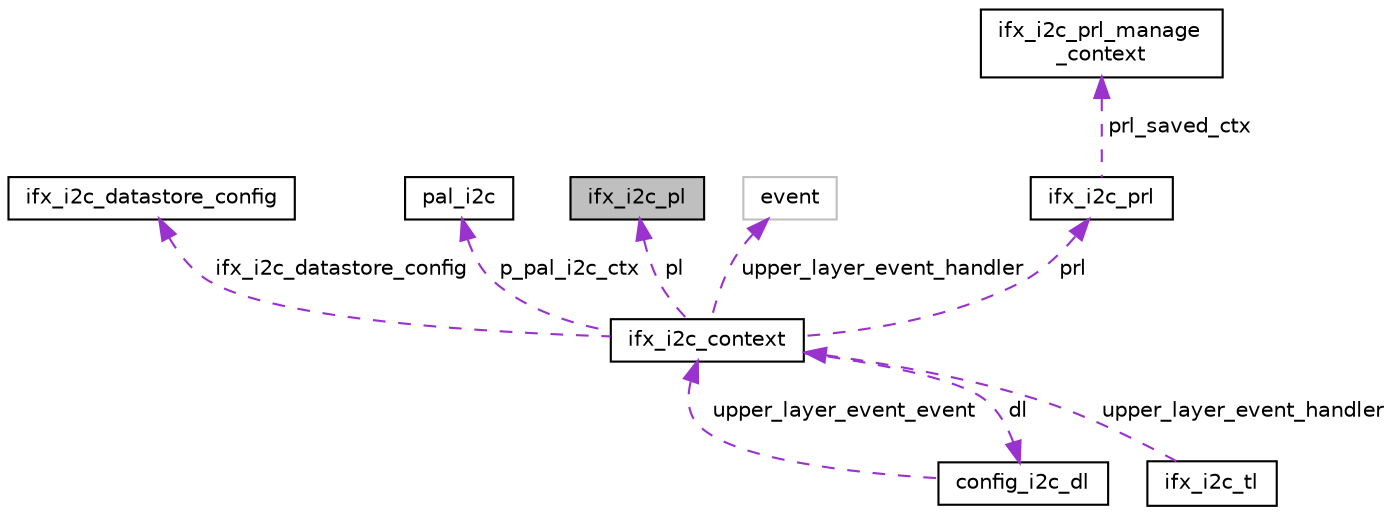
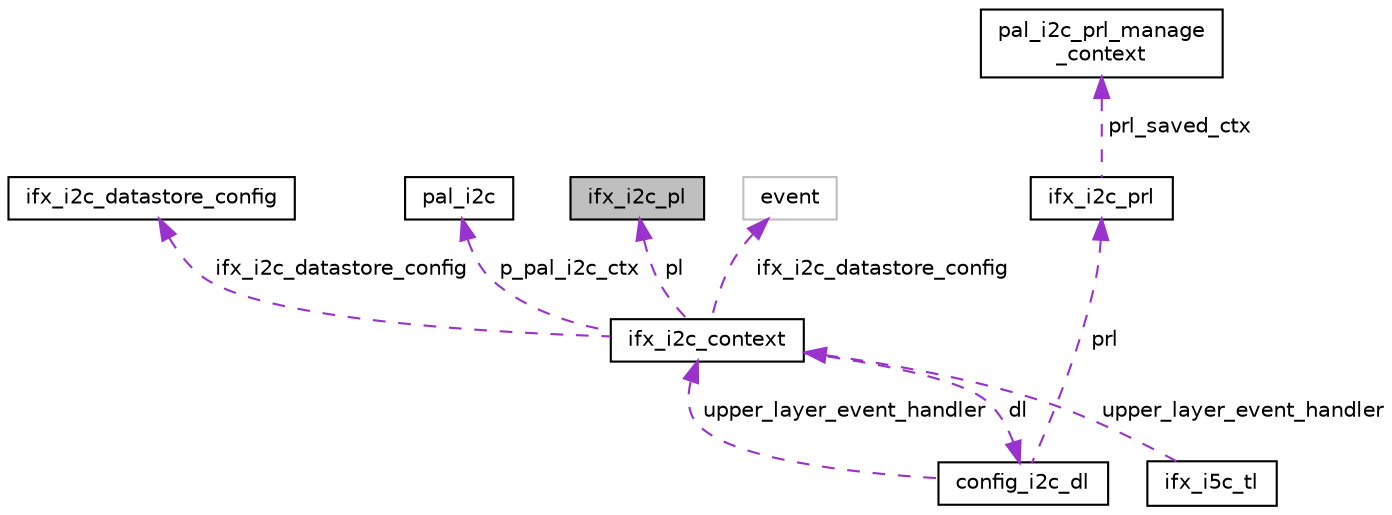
(1102, 43) -> (1102, 43)
(879, 269) -> (879, 269)
(950, 310) -> (1075, 354)
(841, 411) -> (841, 411)
(1212, 484) -> (1212, 484)
